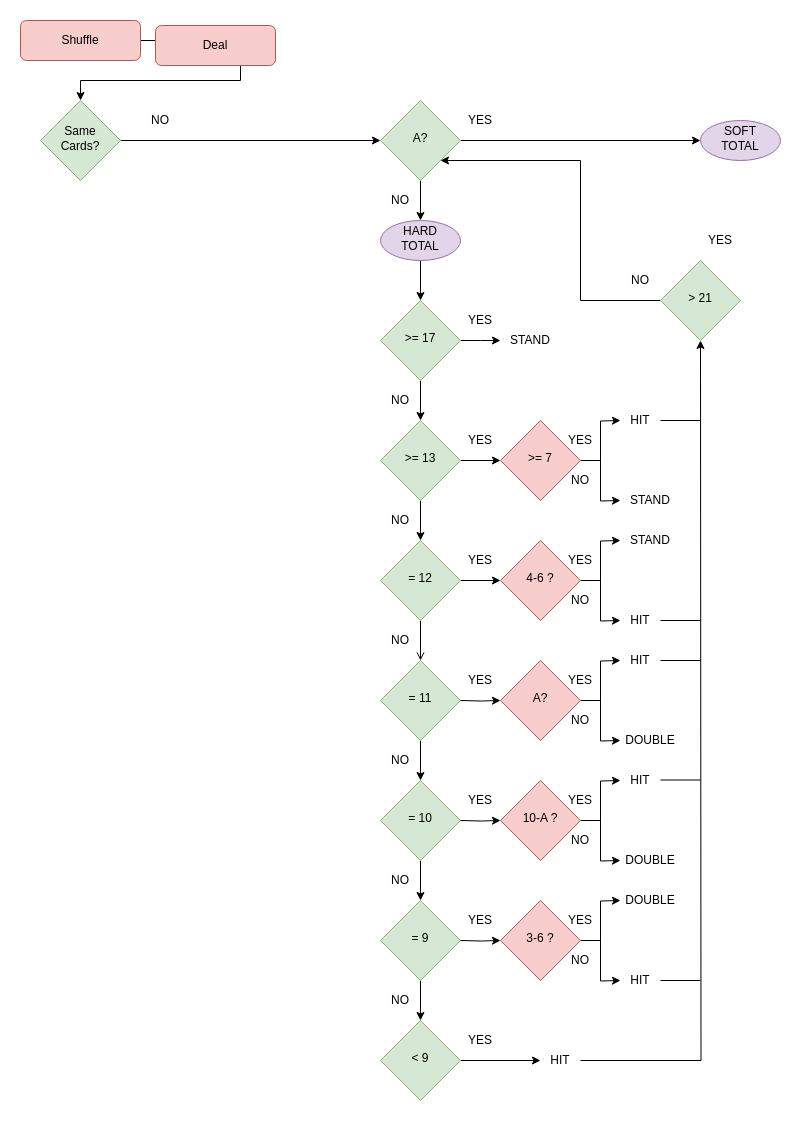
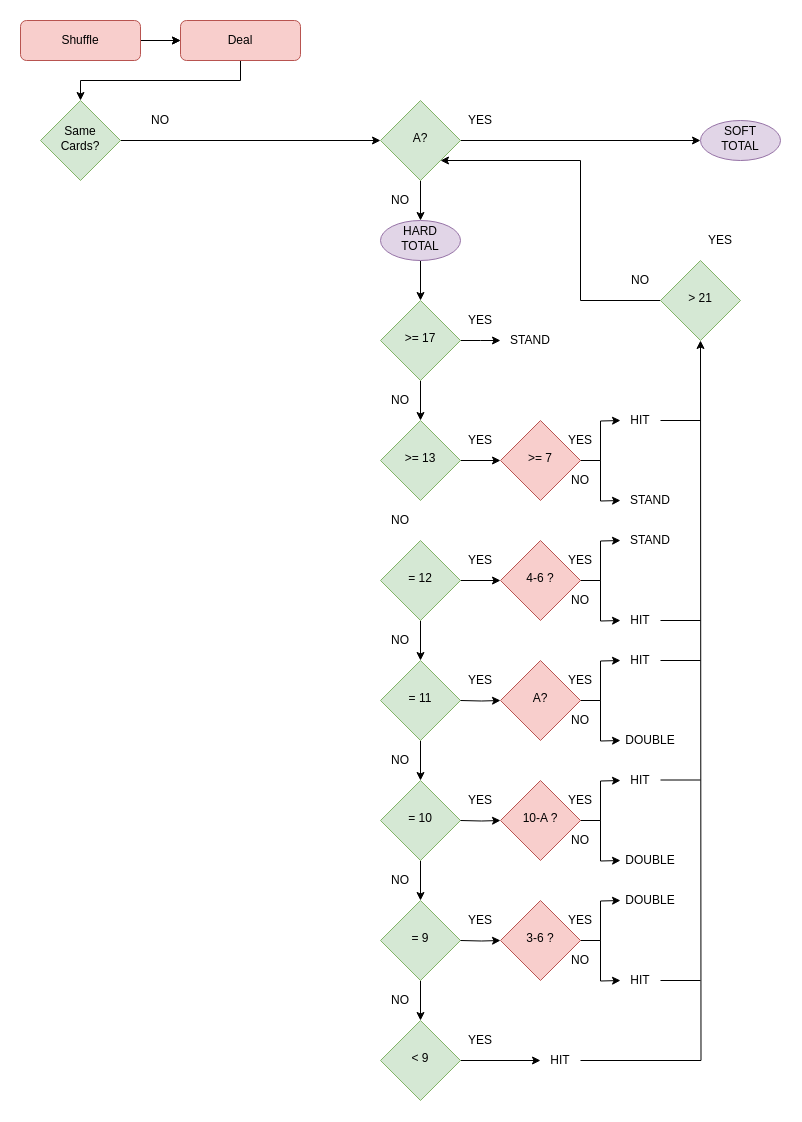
(216, 46) -> (241, 41)
(421, 517) -> none
(421, 654) -> (421, 652)
